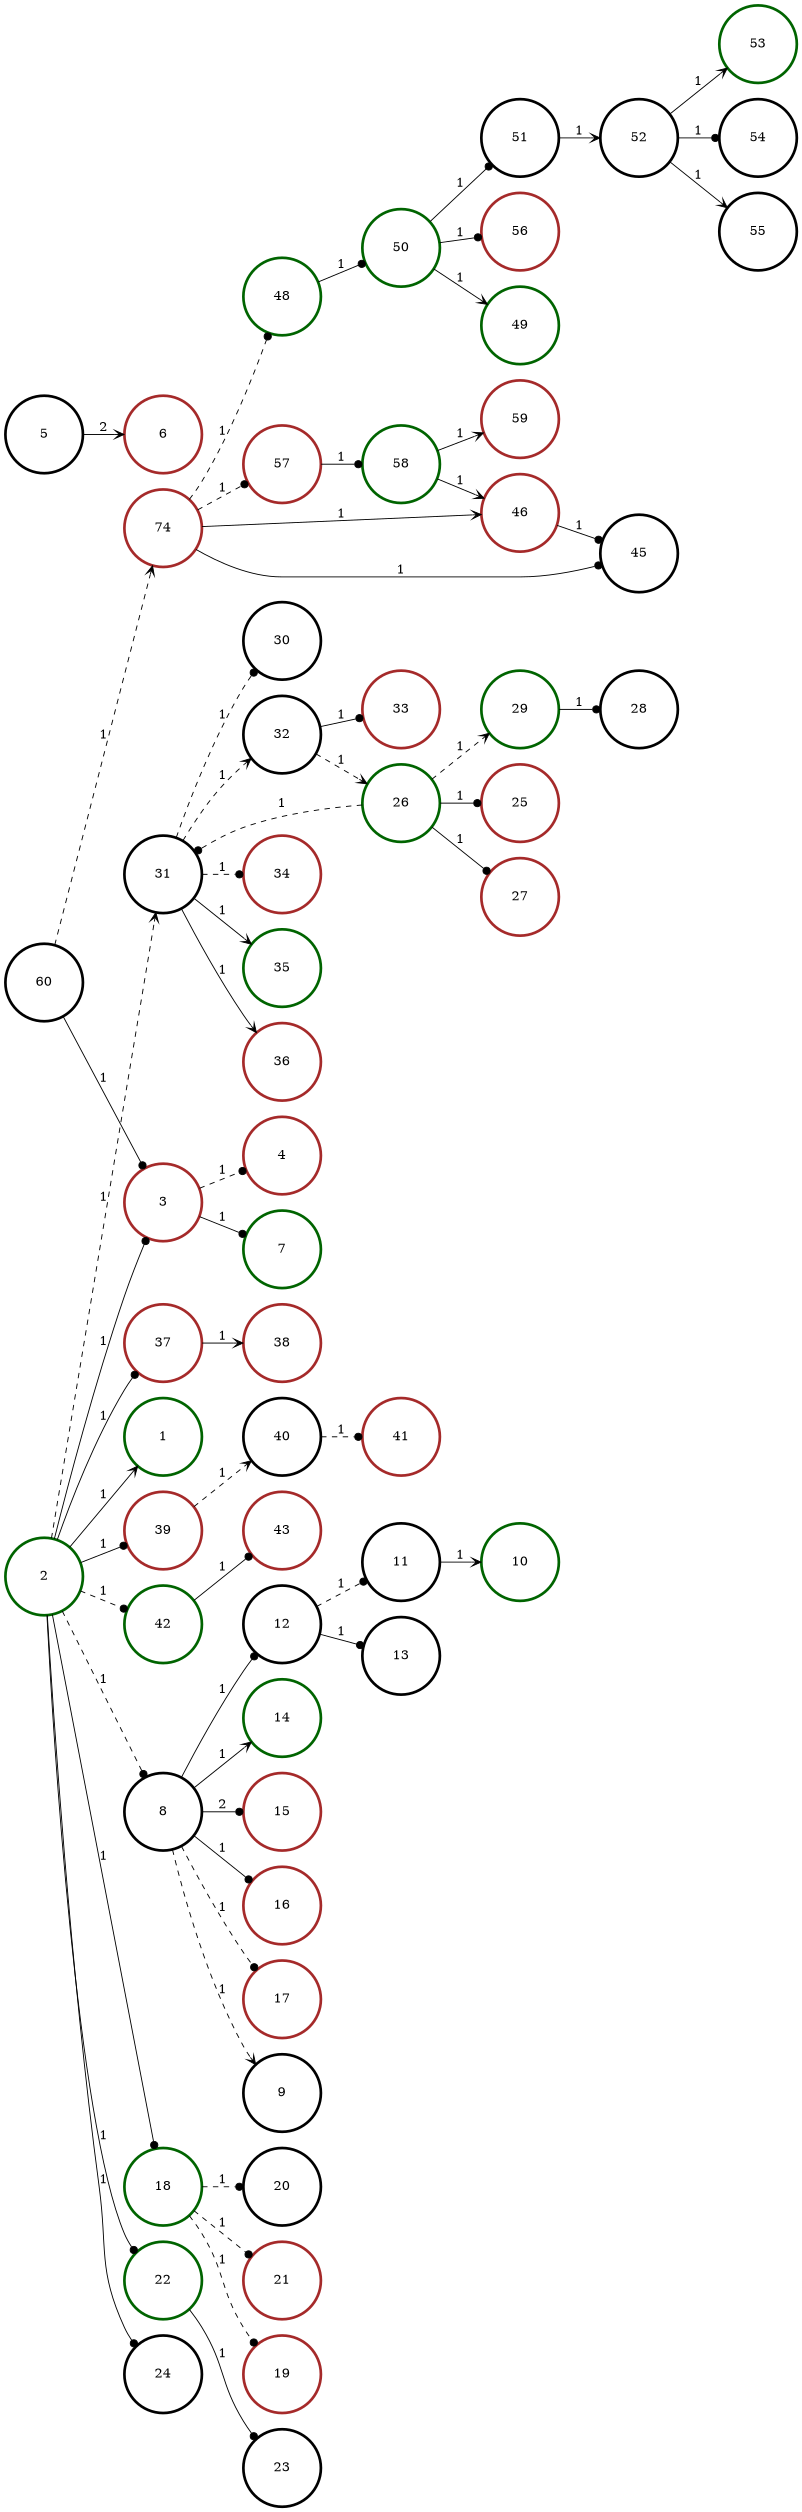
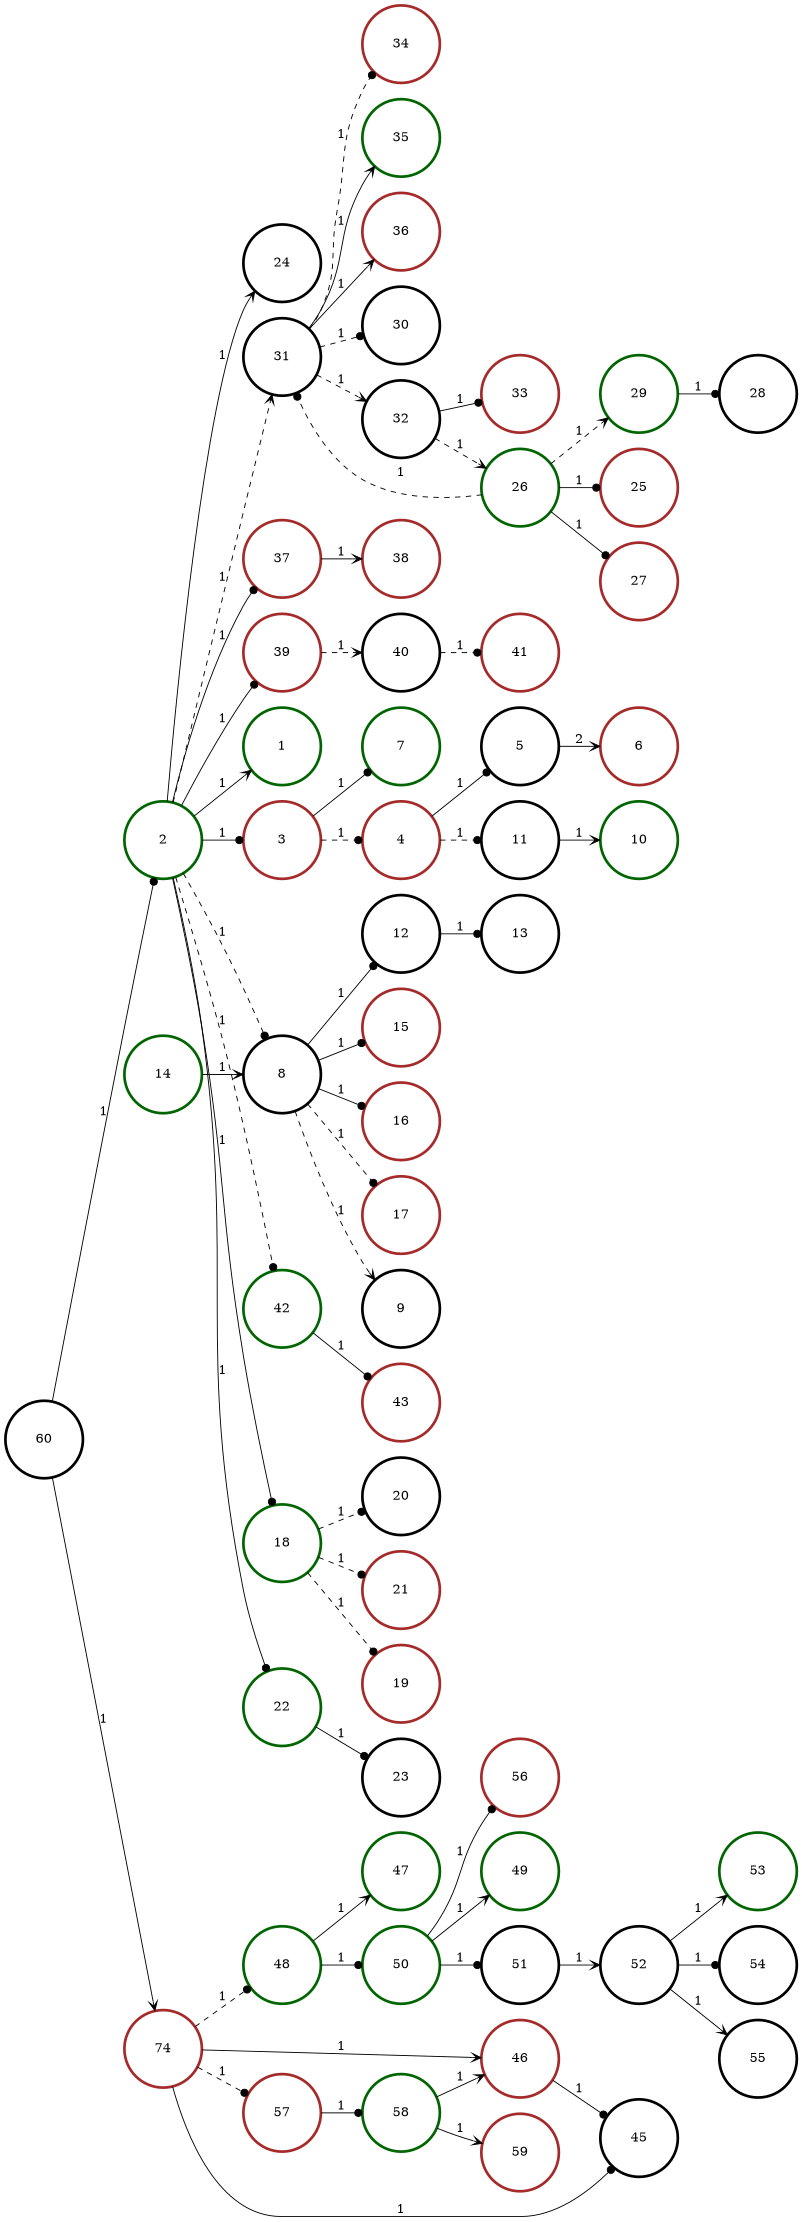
(103, 760) -> (103, 1740)
none -> (458, 796)
(102, 1089) -> (102, 1143)
(338, 1595) -> (457, 840)
(219, 1768) -> (218, 1074)
(223, 1805) -> (342, 1043)
none -> (401, 1871)
(94, 2144) -> (194, 547)
